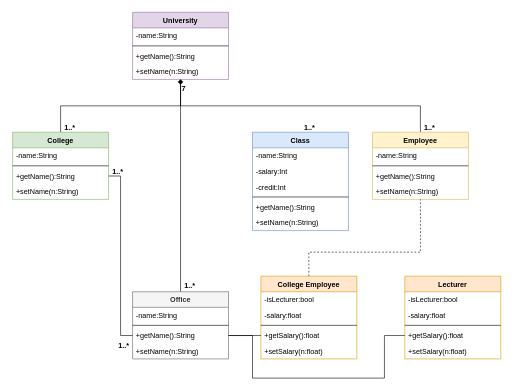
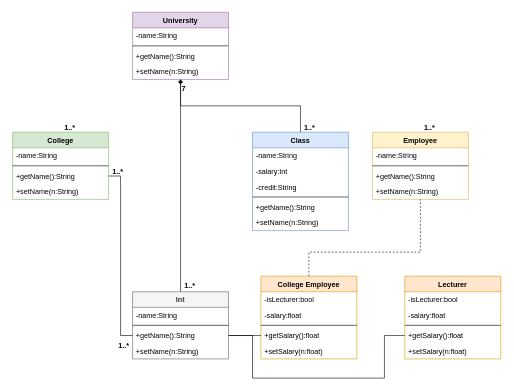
(106, 106) -> none
(374, 106) -> none
none -> (300, 120)
(276, 187) -> (281, 187)
(180, 300) -> (180, 300)
